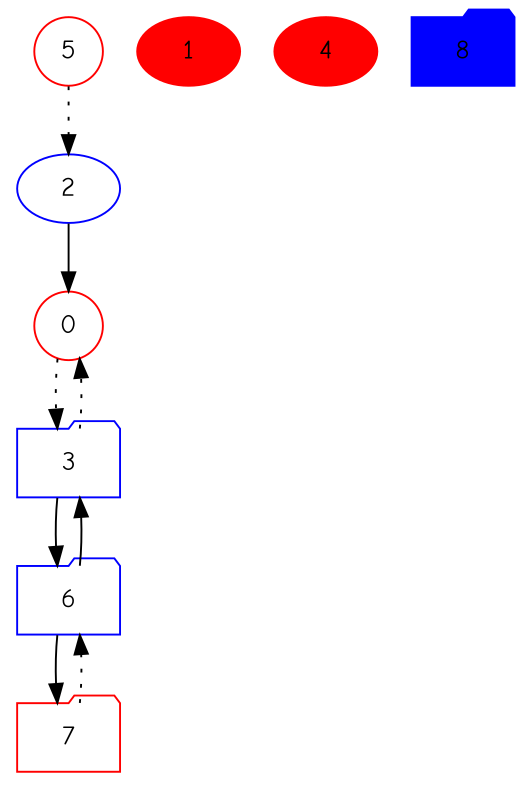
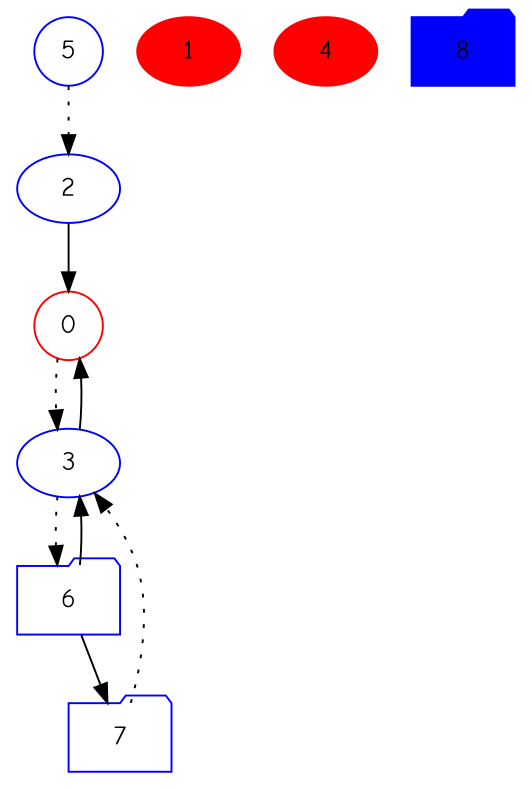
(69, 51) -> (69, 51)
(81, 403) -> (81, 404)
(69, 463) -> (69, 463)
(56, 522) -> (56, 521)
(81, 679) -> (144, 602)
(69, 737) -> (120, 737)
